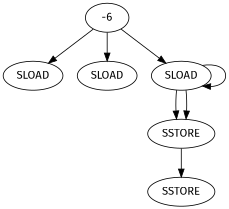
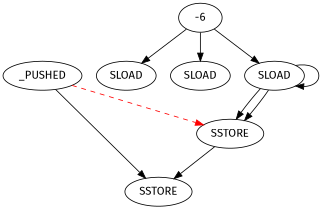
none -> (42, 76)
